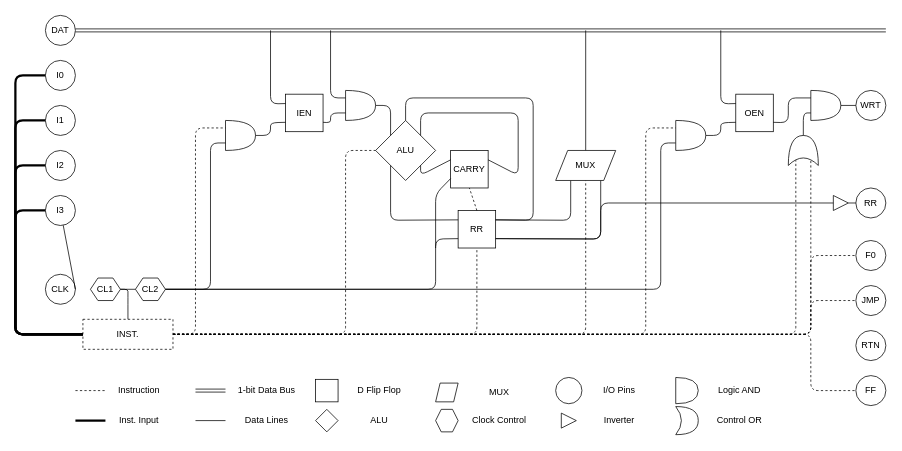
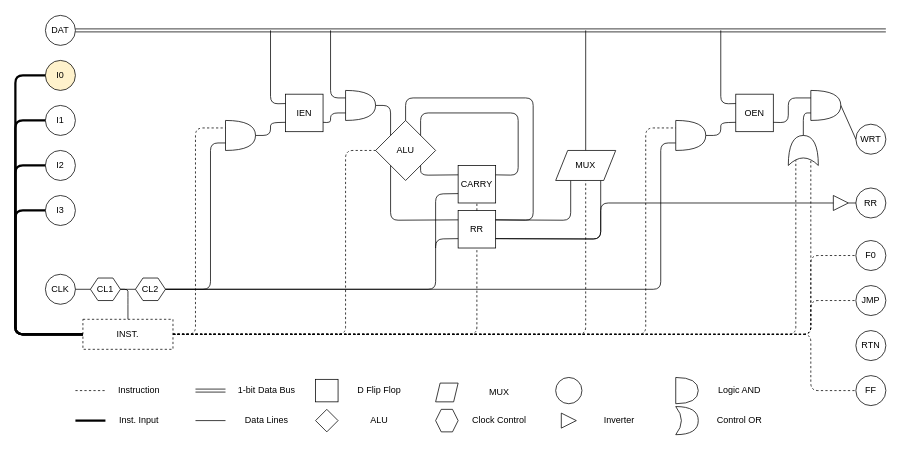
(60, 75) -> (60, 75)
(870, 105) -> (870, 139)
(469, 169) -> (477, 184)
(69, 258) -> (82, 289)
(619, 390) -> none
